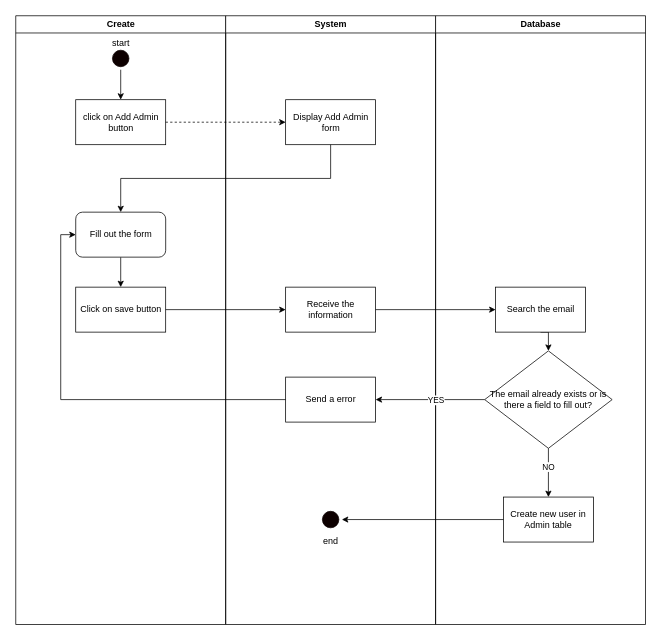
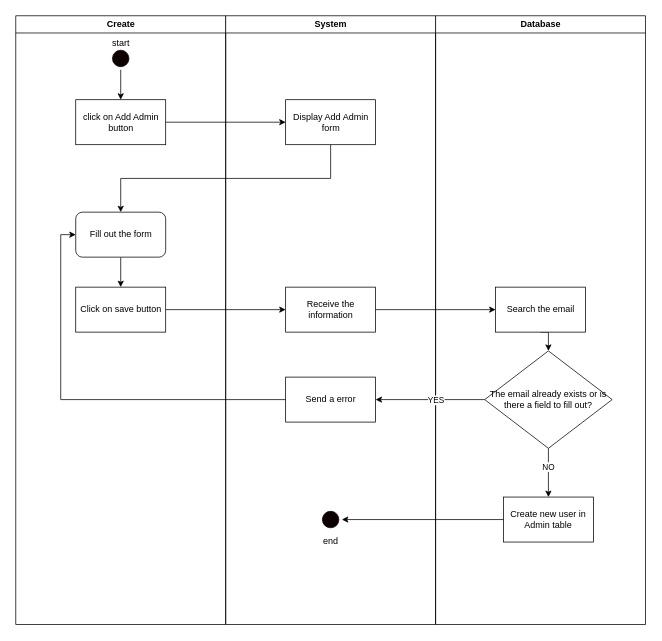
(222, 122) -> (222, 122)
